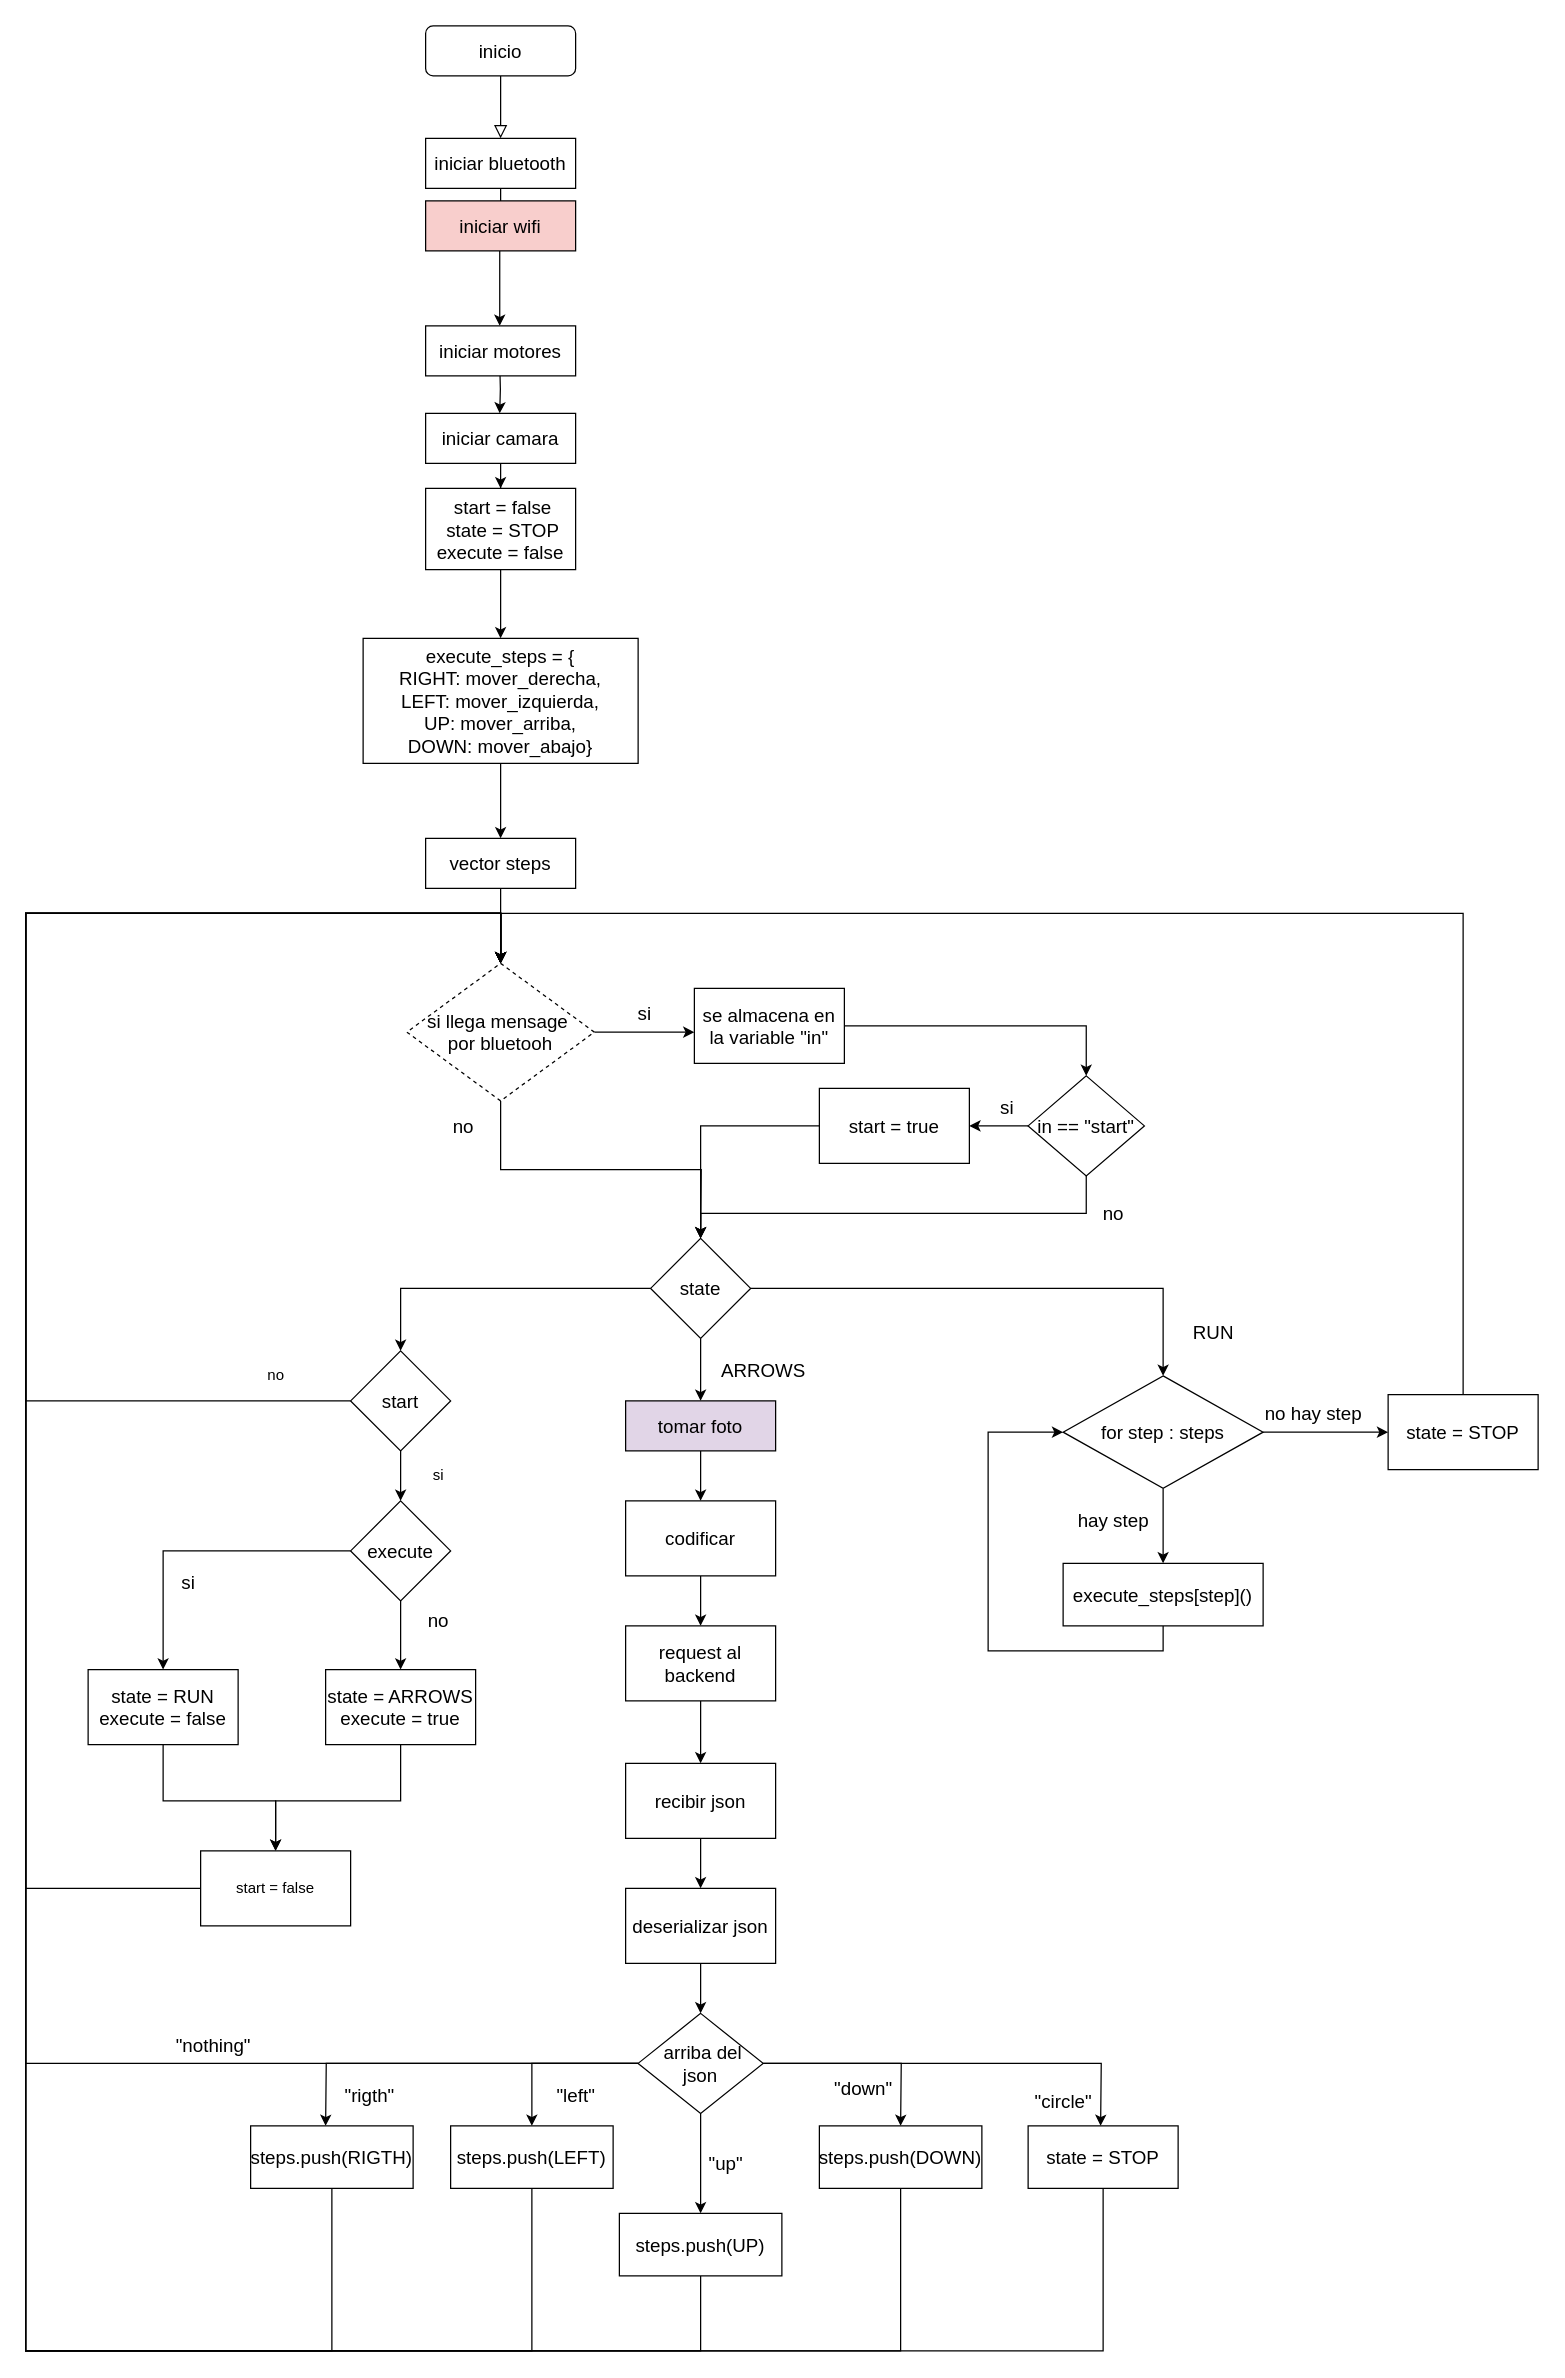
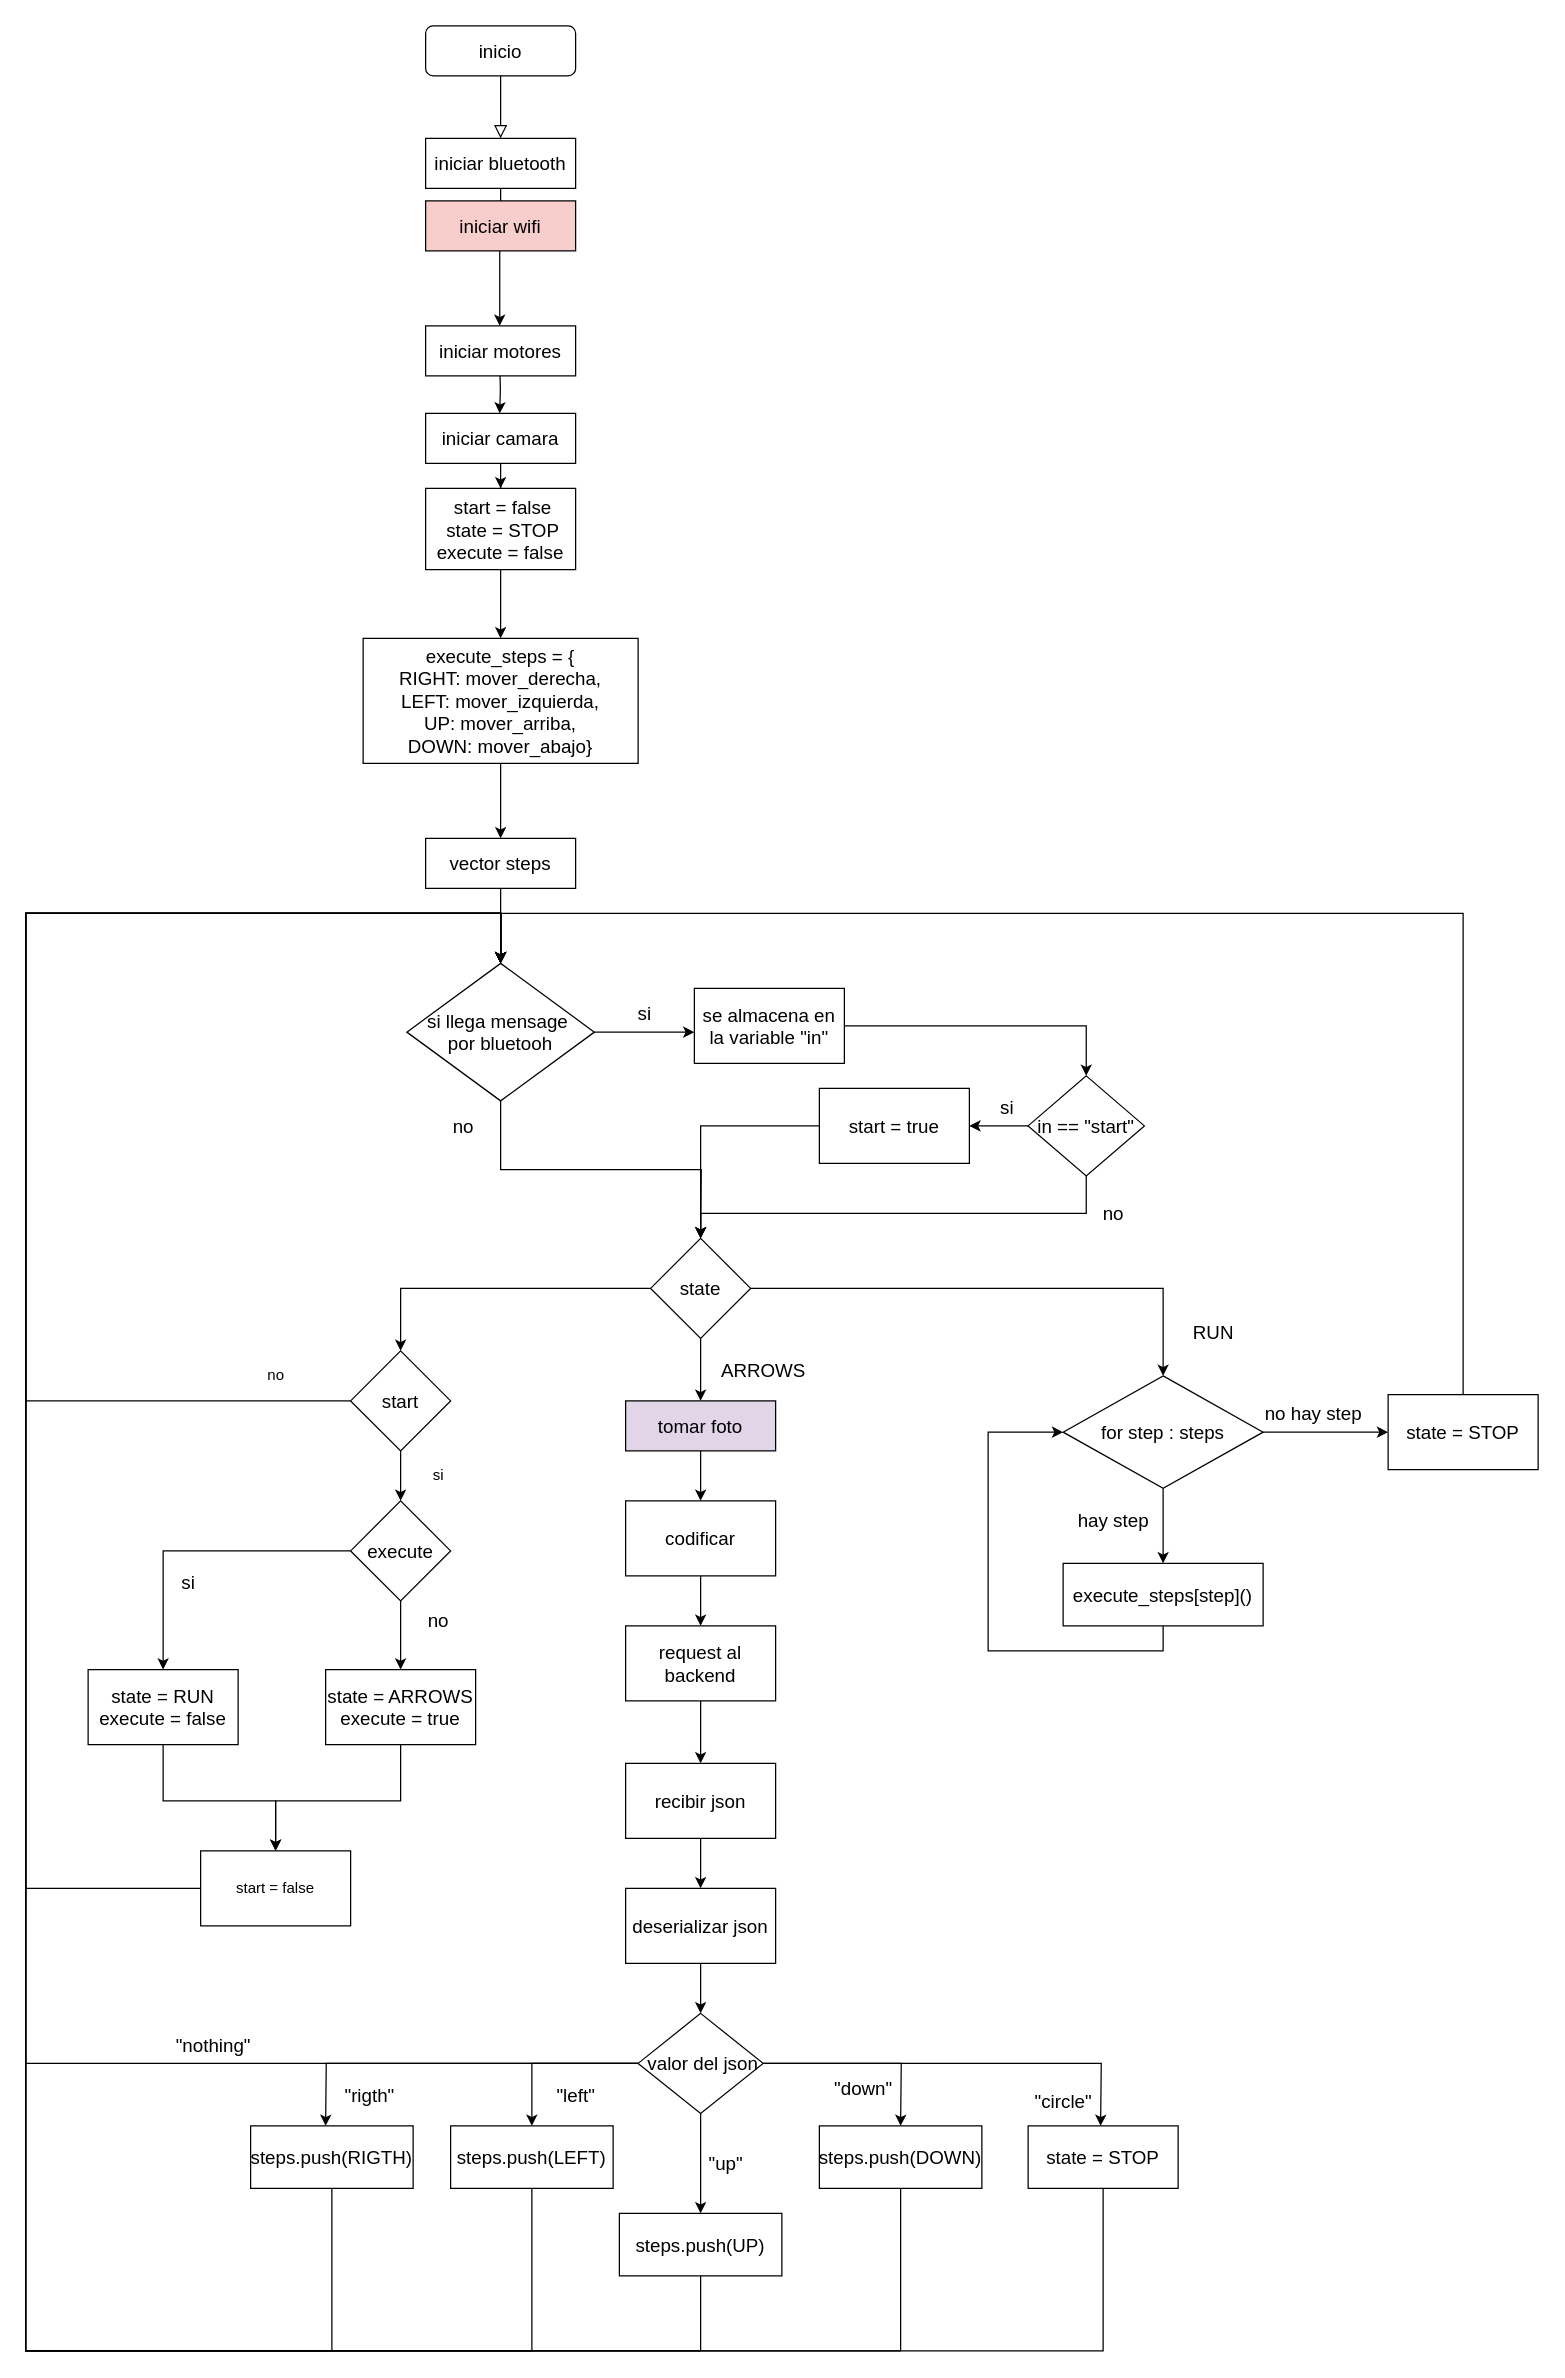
(501, 1032) -> (501, 1032)
(701, 2063) -> (701, 2063)
